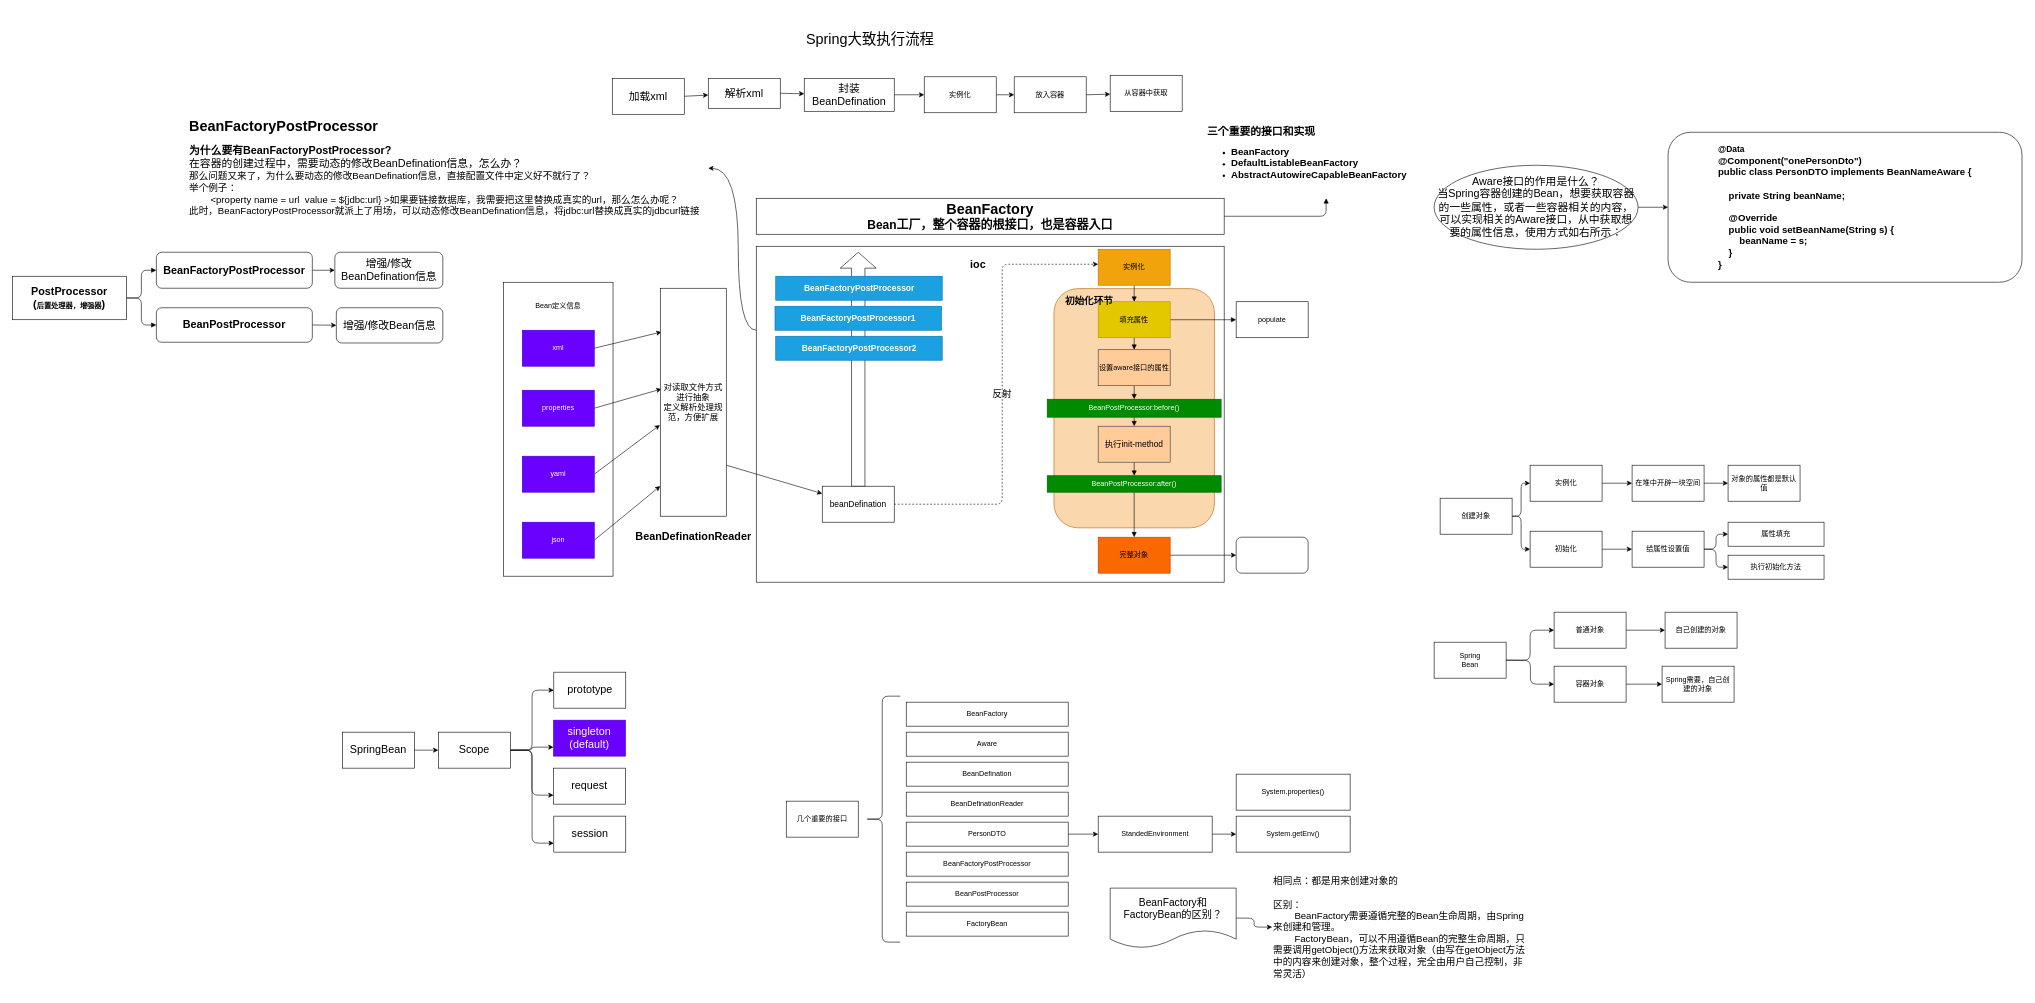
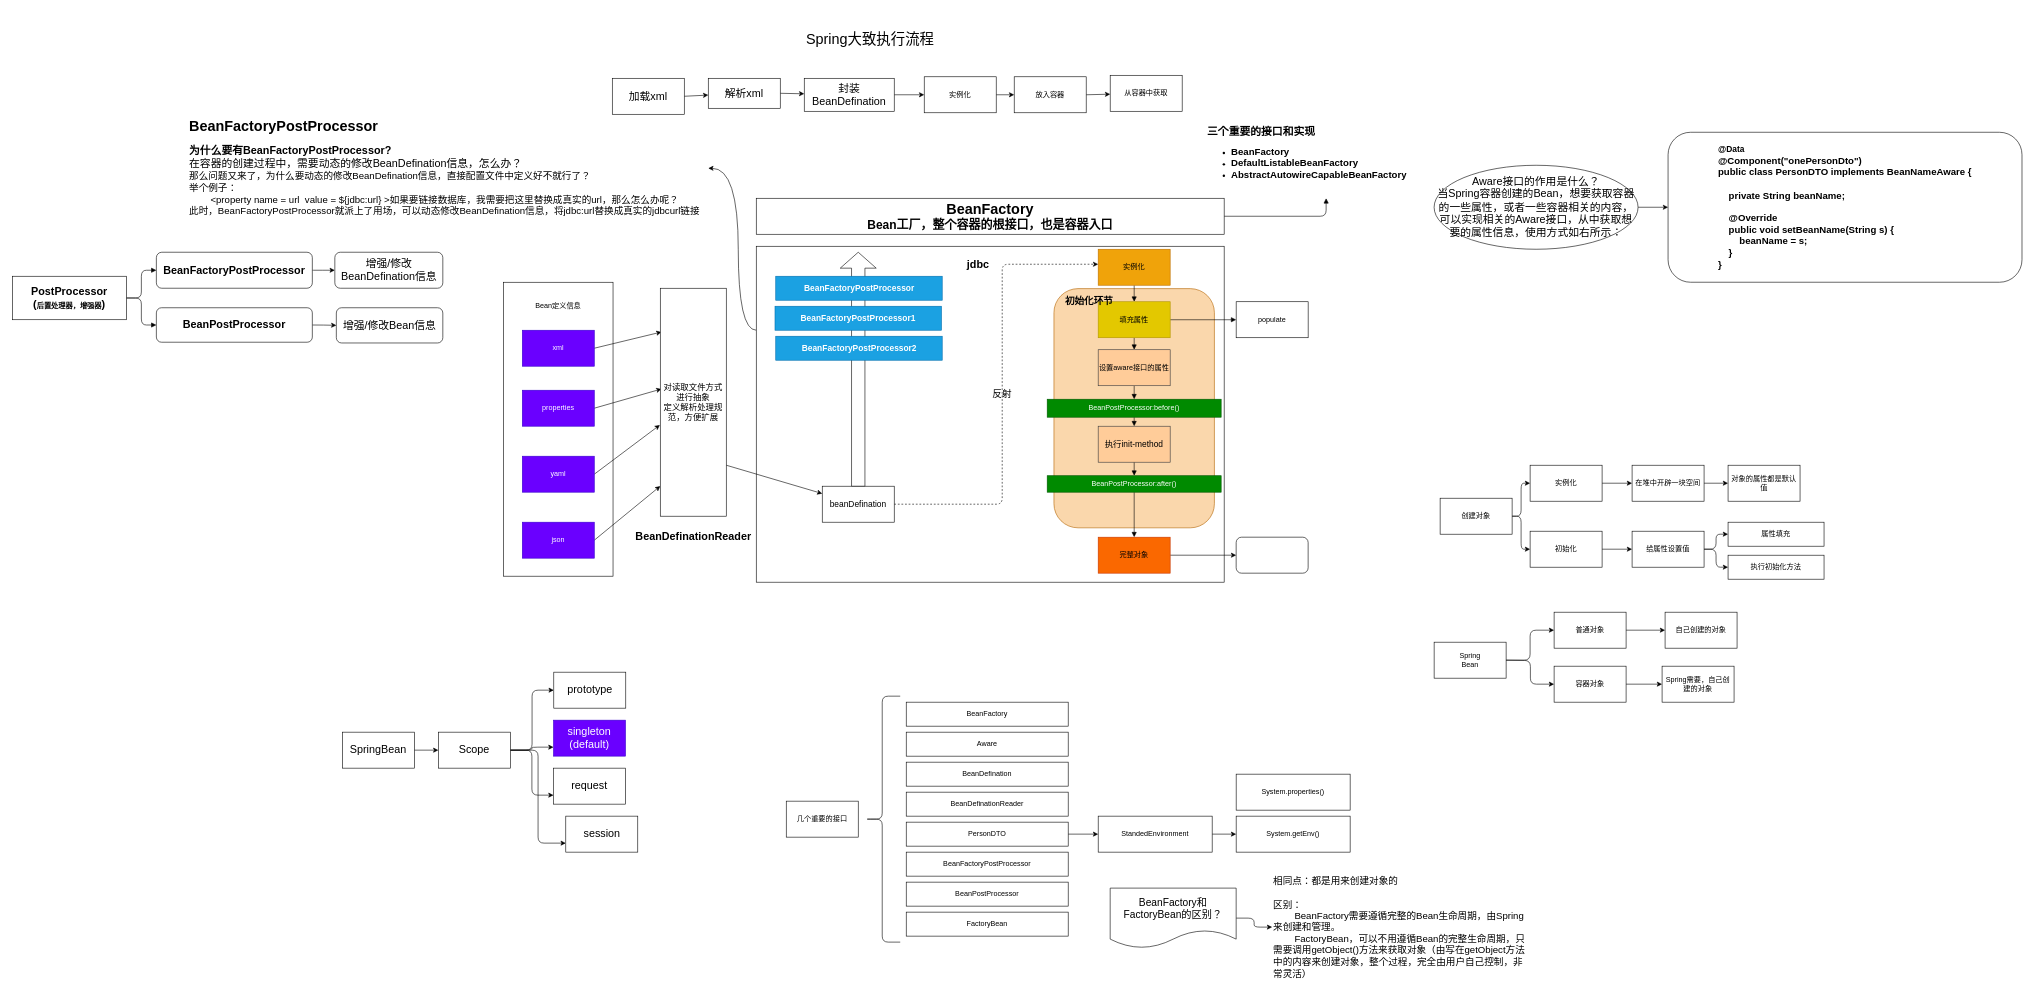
(978, 264) -> (978, 264)
(590, 834) -> (602, 834)
